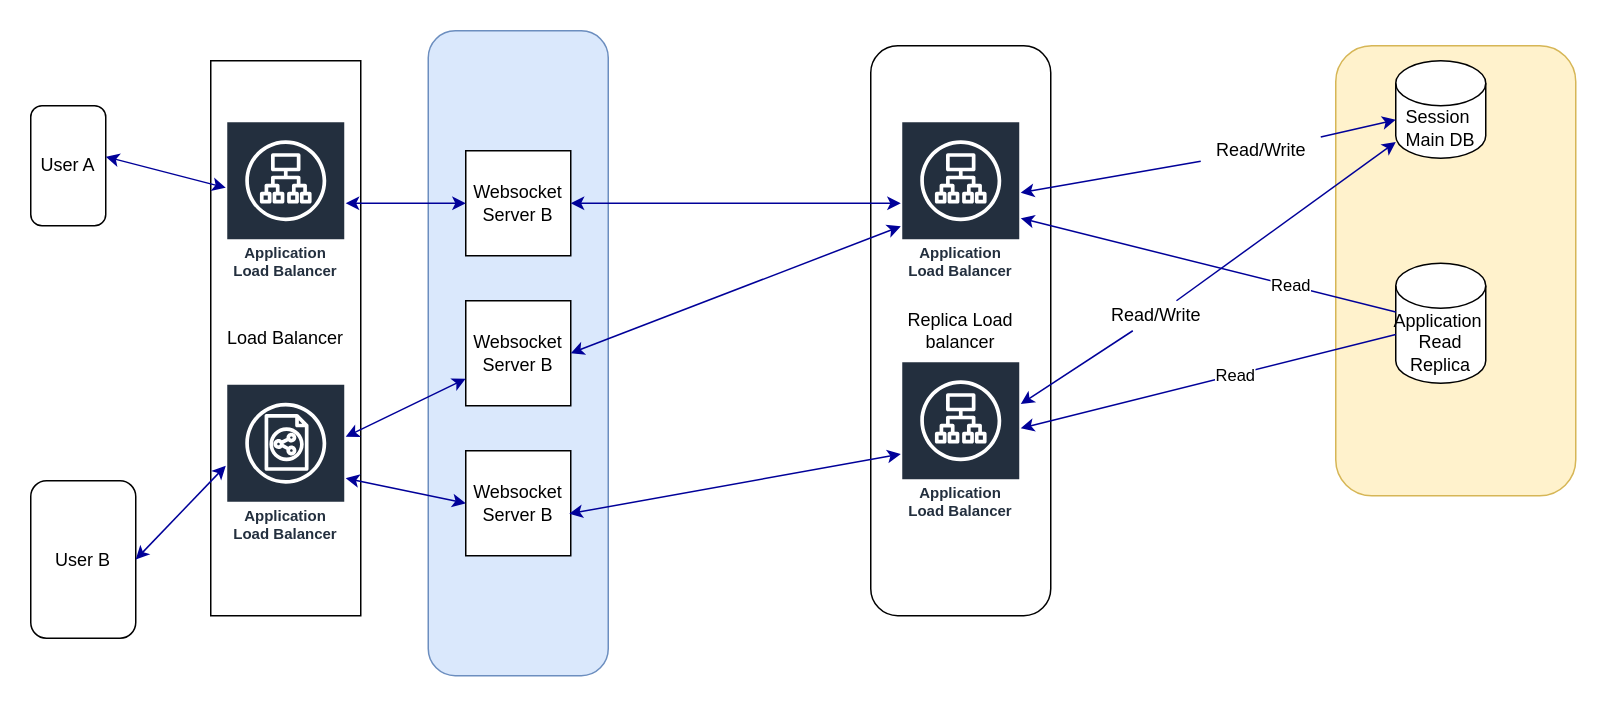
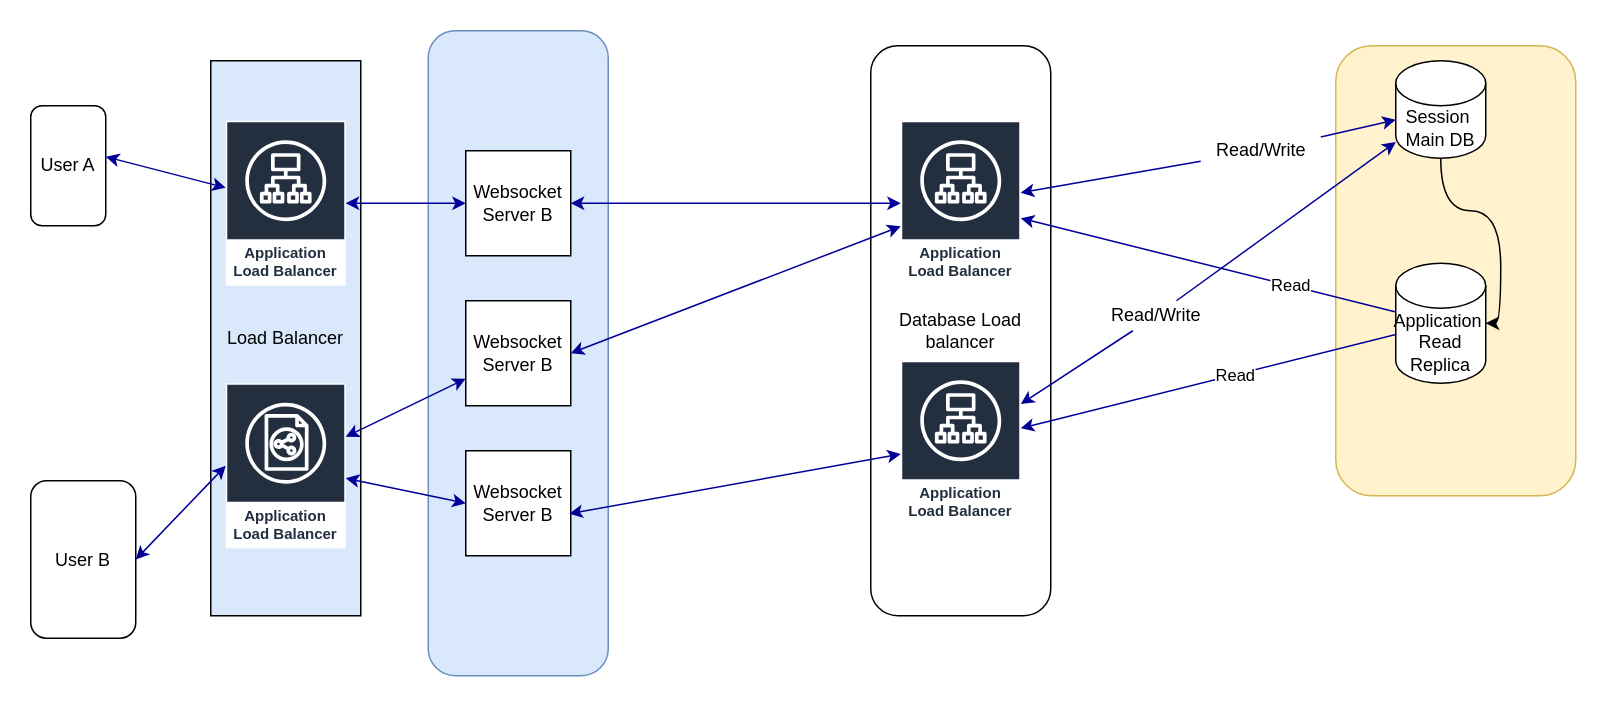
none -> (1494, 227)
(961, 331) -> (961, 331)
(286, 338) -> (286, 338)
